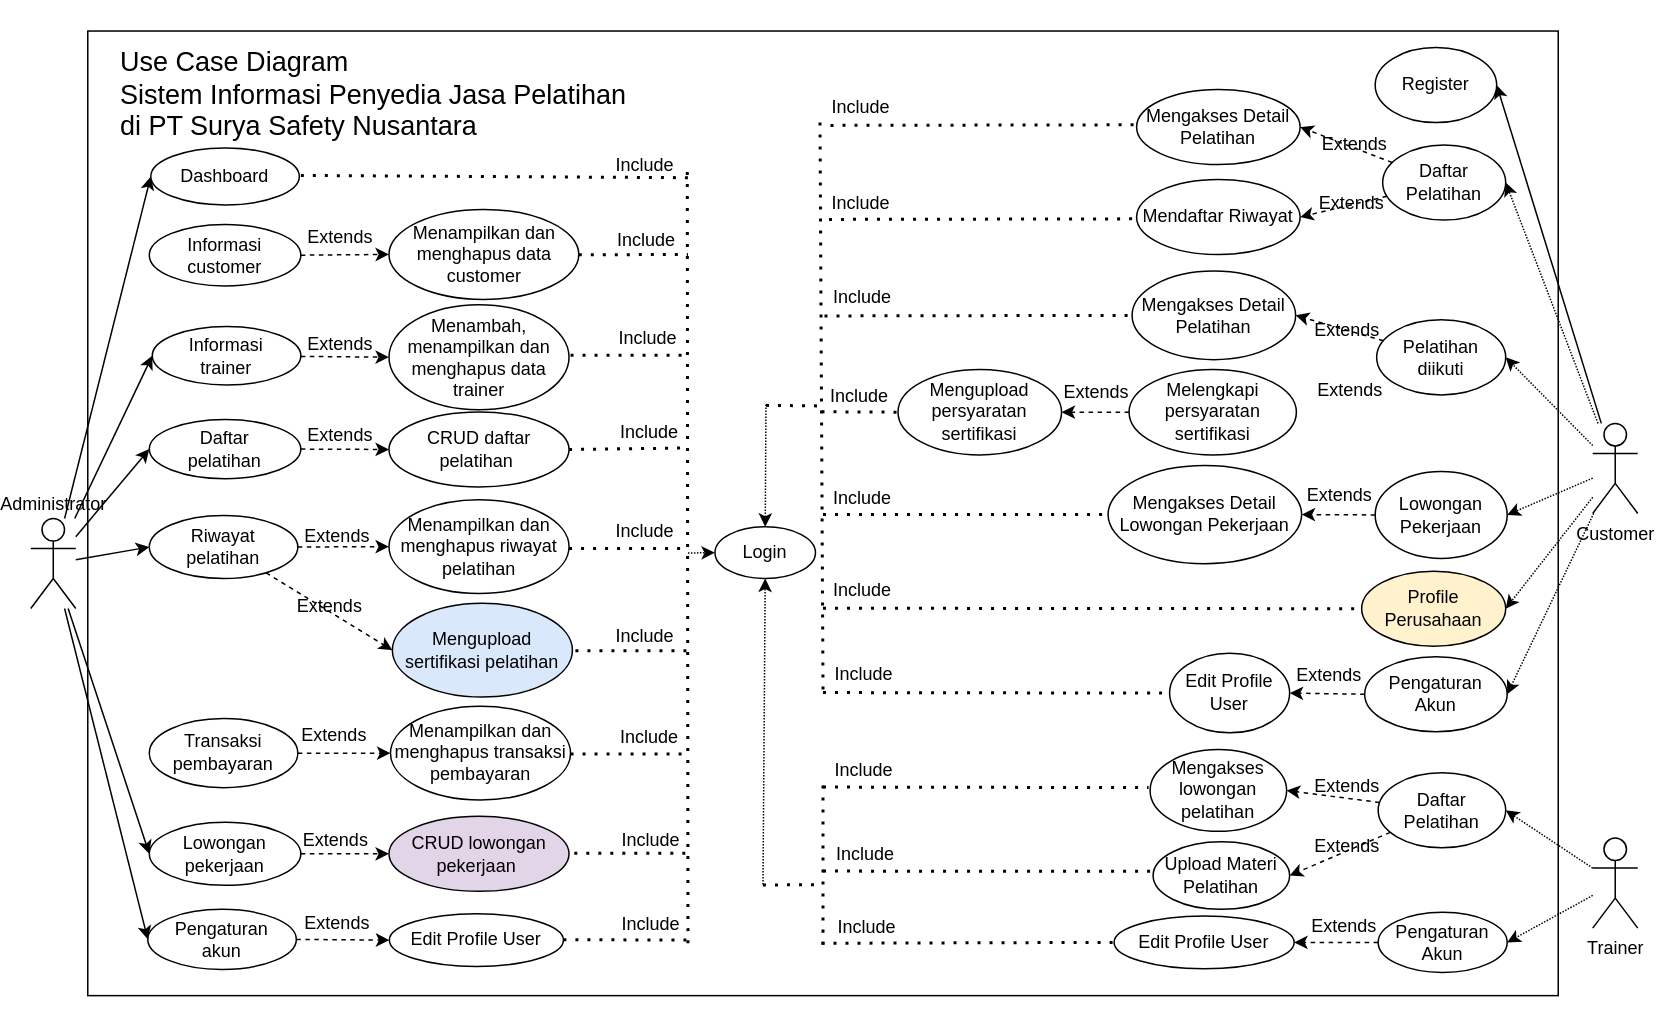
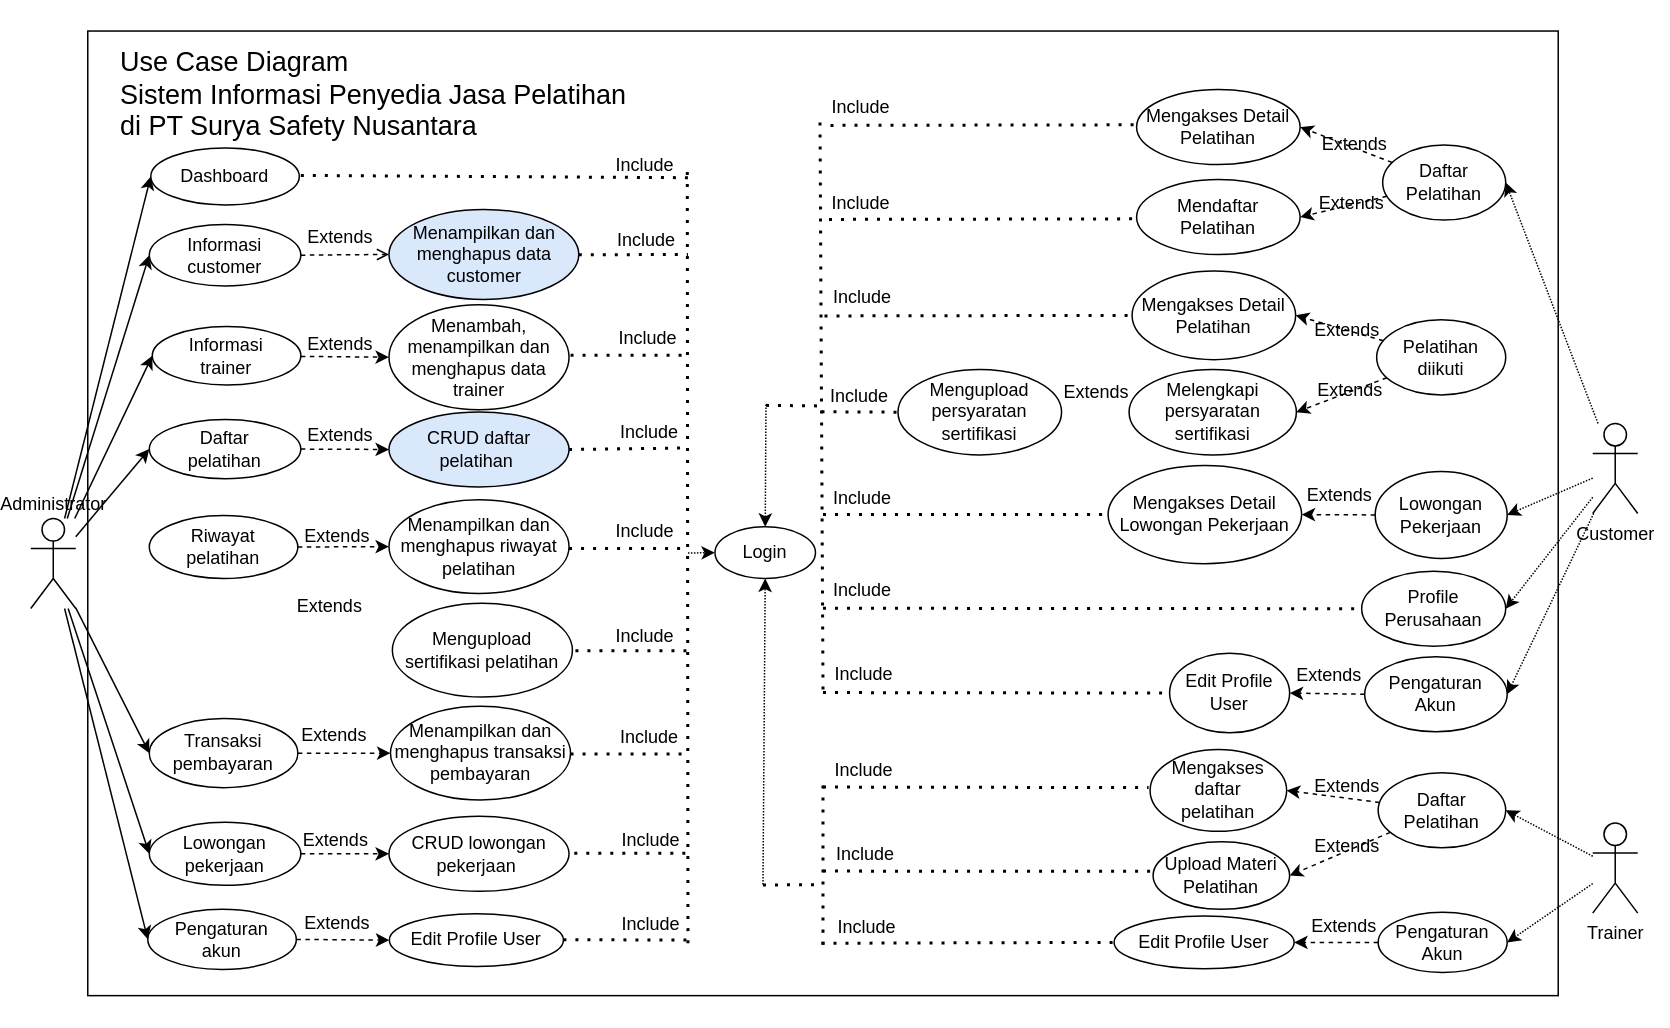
(1436, 85) -> none
(1218, 217) -> (1218, 217)
(377, 254) -> (379, 254)
(484, 254) -> (484, 254)
(1550, 259) -> none
none -> (107, 391)
none -> (1346, 393)
(1552, 405) -> none
(1100, 412) -> none
(479, 449) -> (479, 449)
(107, 554) -> none
(324, 608) -> none
(1433, 608) -> (1433, 608)
(482, 650) -> (482, 650)
none -> (110, 676)
(1218, 790) -> (1218, 790)
(479, 854) -> (479, 854)
(1615, 883) -> (1615, 868)
